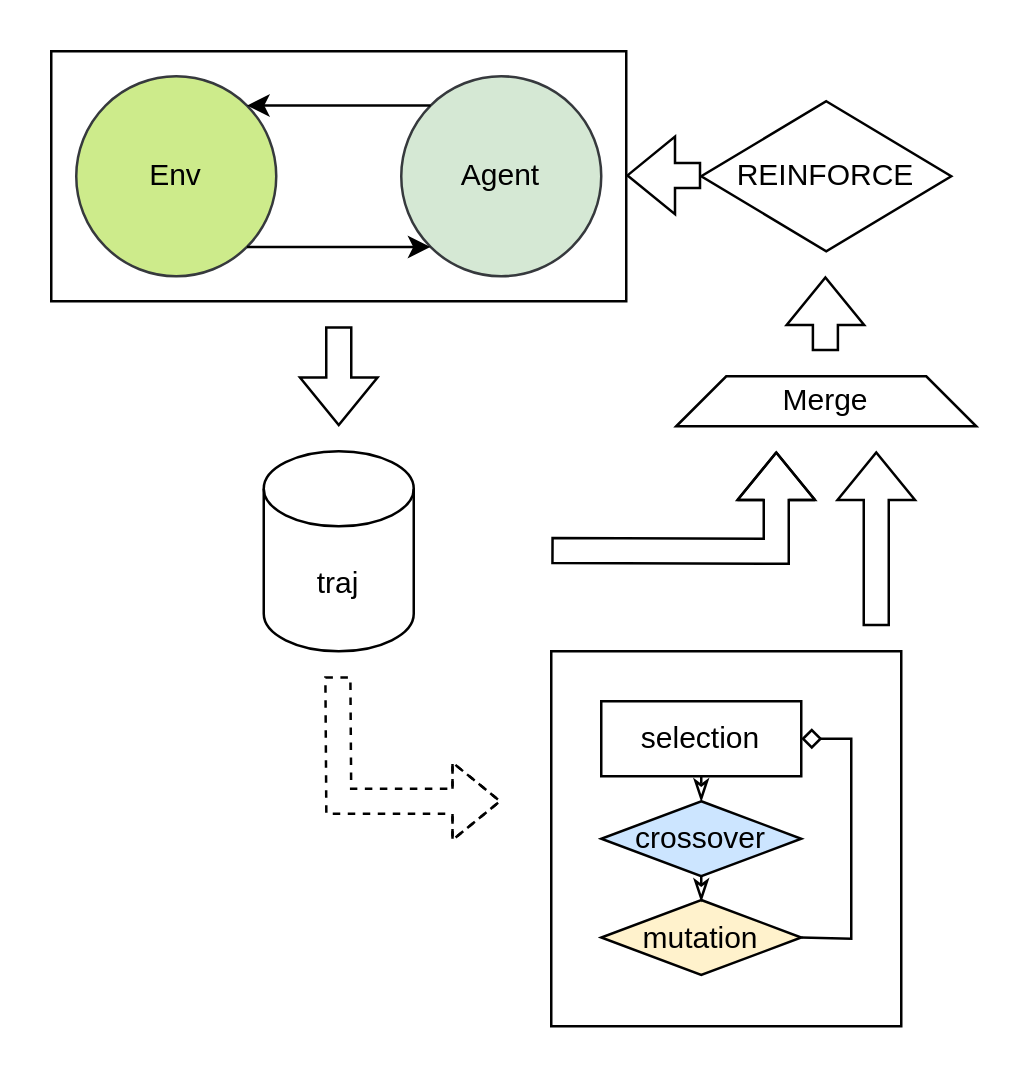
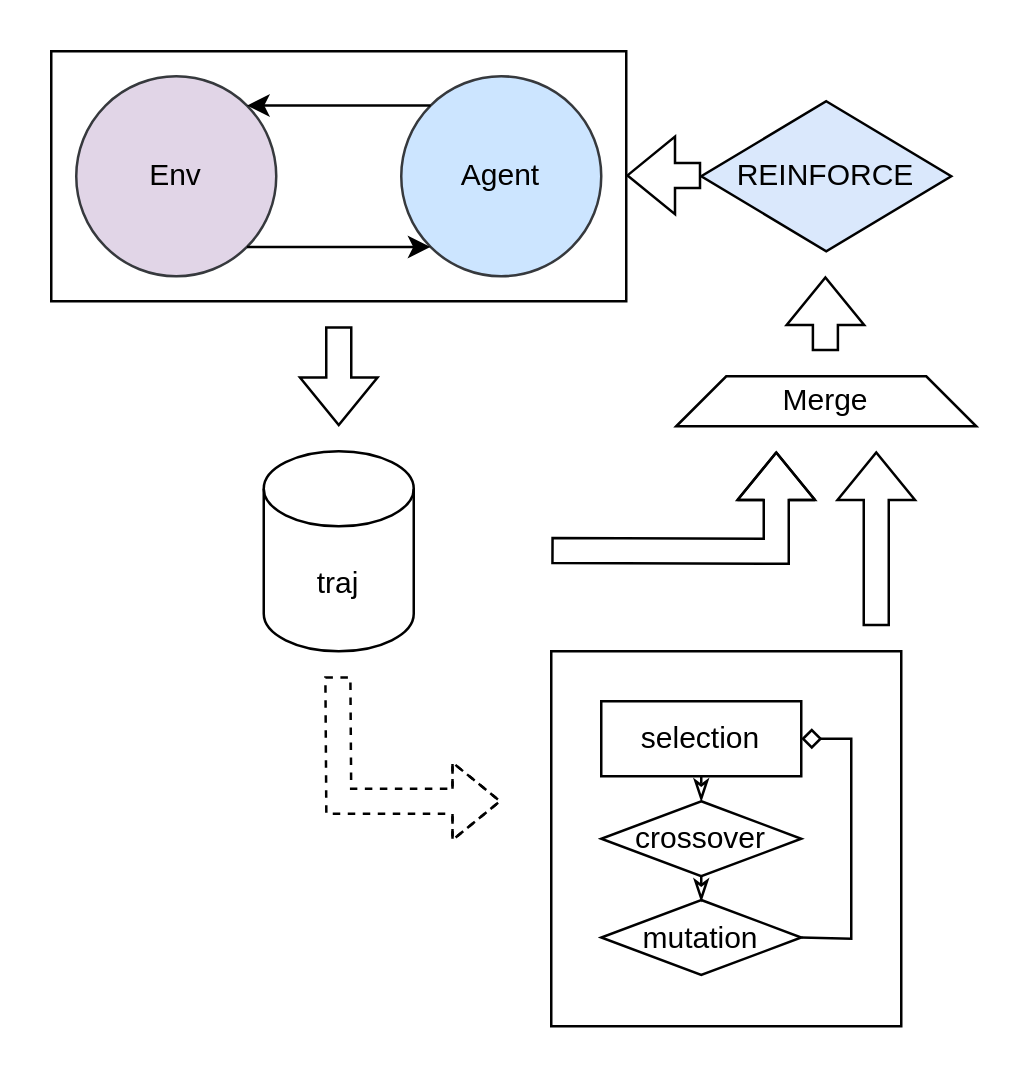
(176, 176) -> (176, 176)
(501, 176) -> (501, 176)
(826, 176) -> (826, 176)
(701, 839) -> (701, 839)
(701, 938) -> (701, 938)
